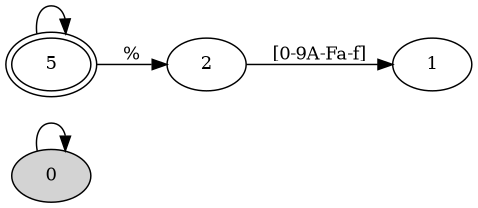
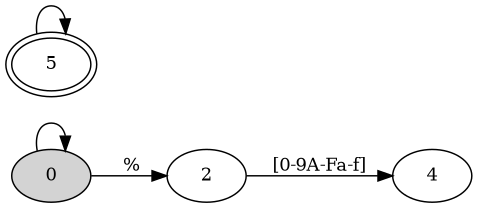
(124, 64) -> (122, 176)
(432, 64) -> (432, 176)
